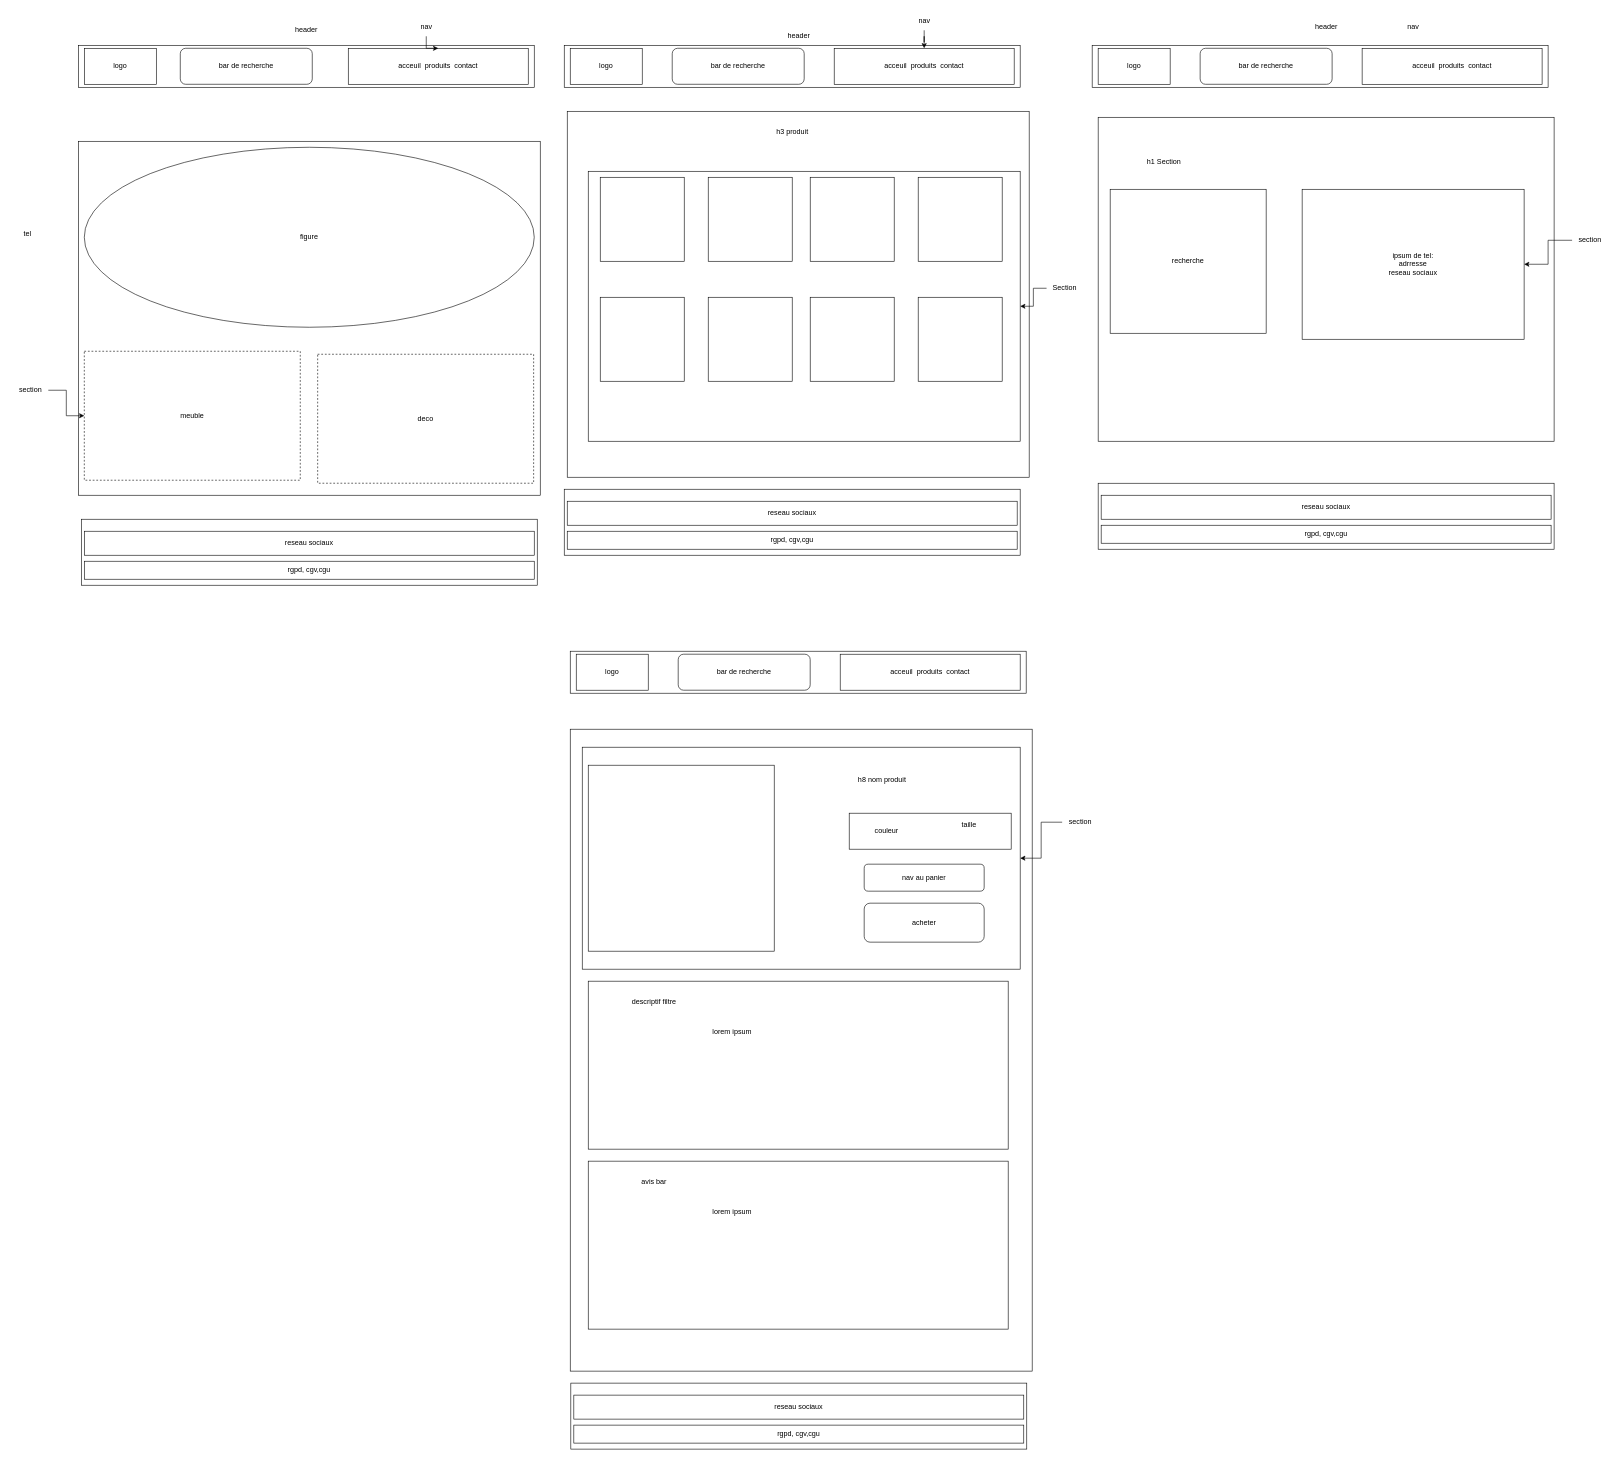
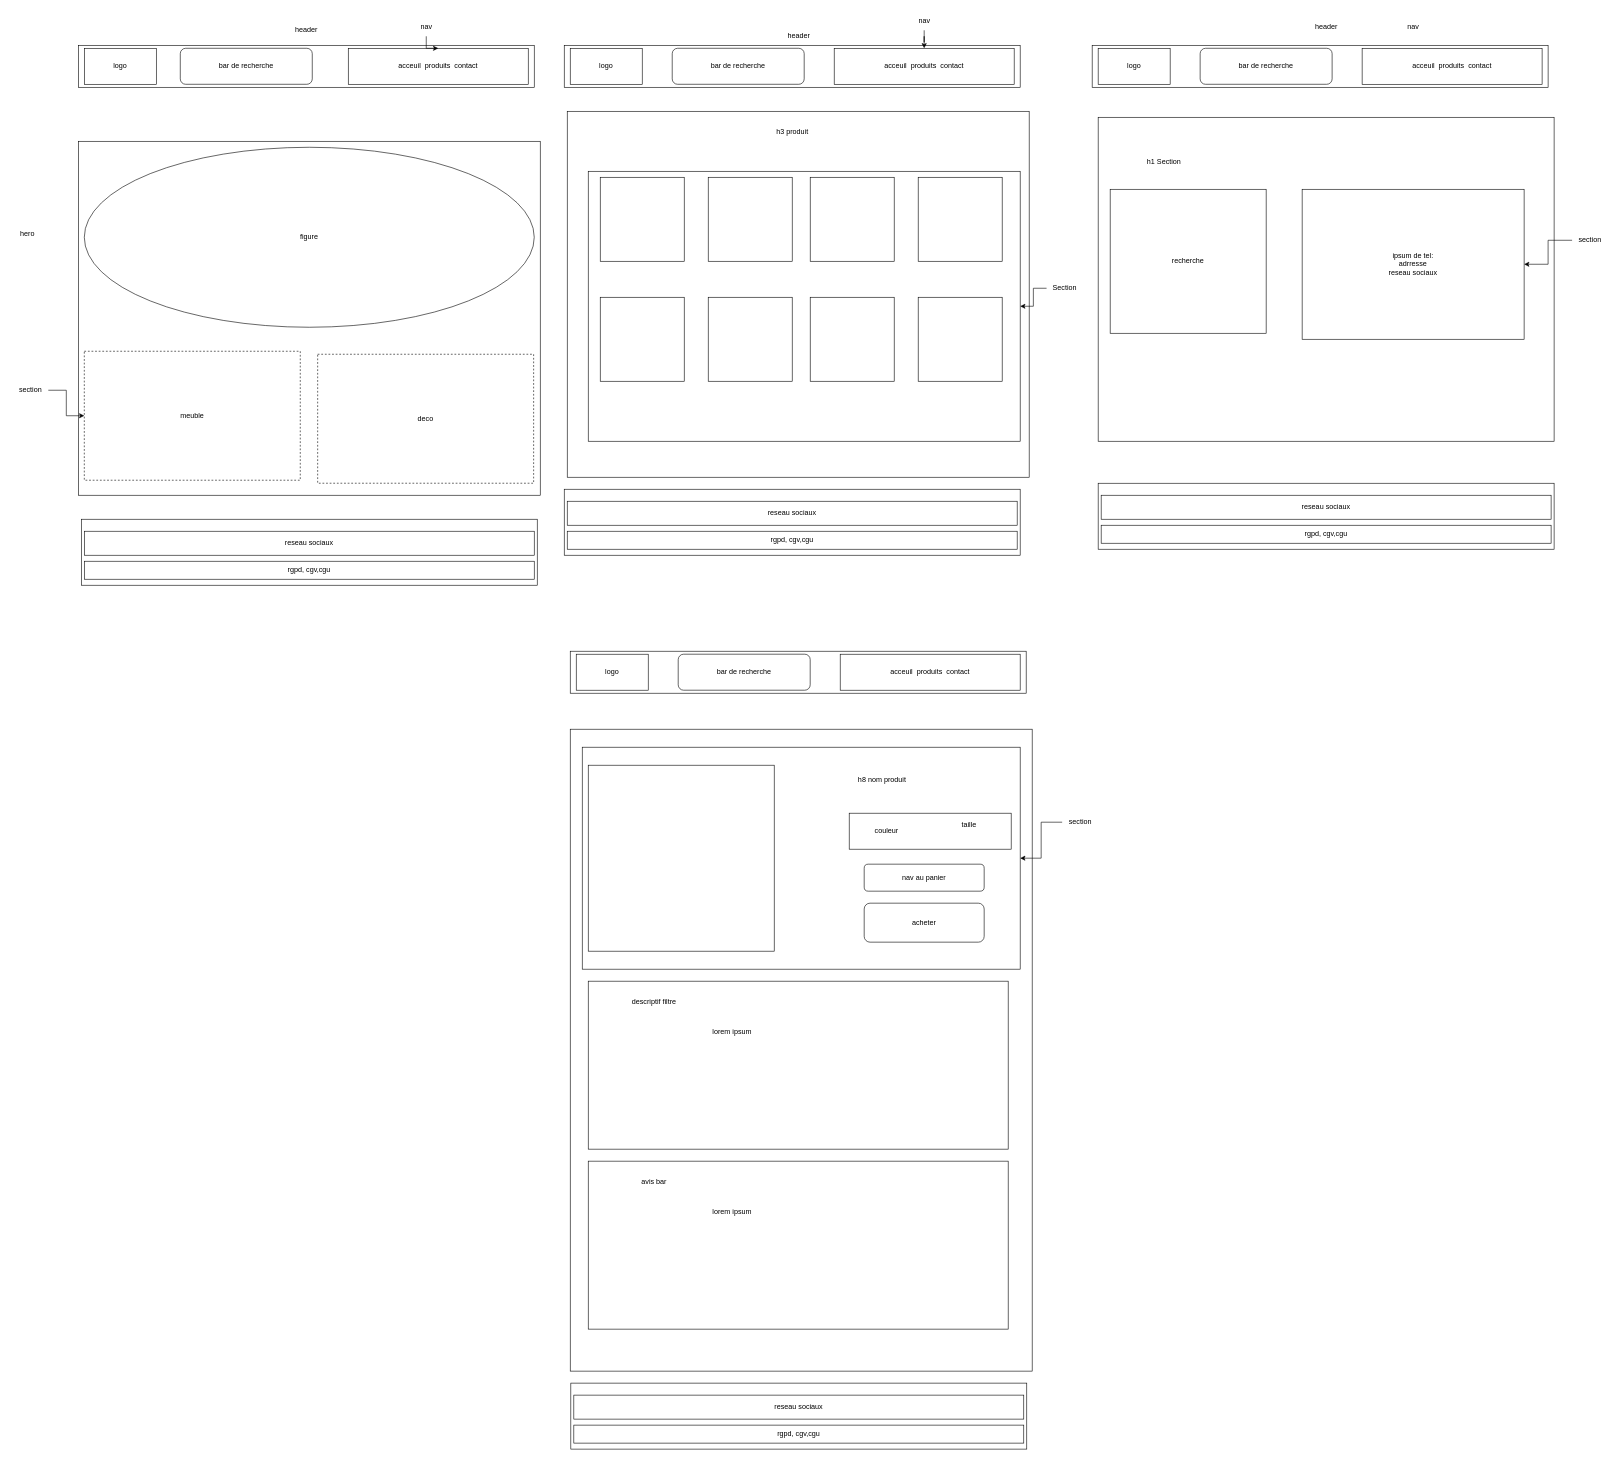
(28, 234) -> (28, 234)
